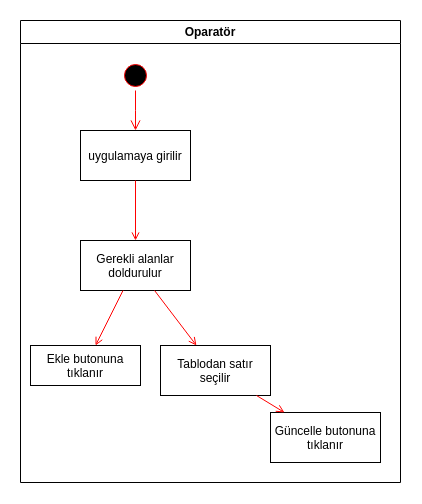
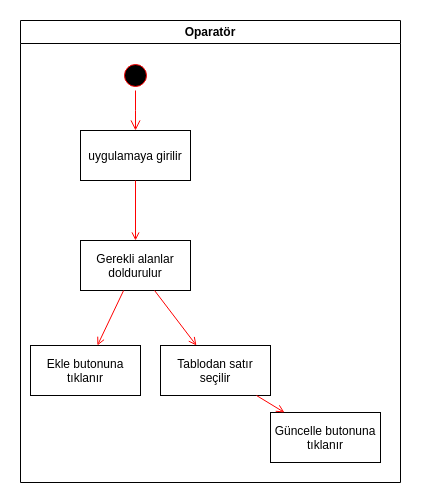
(86, 366) -> (86, 371)
